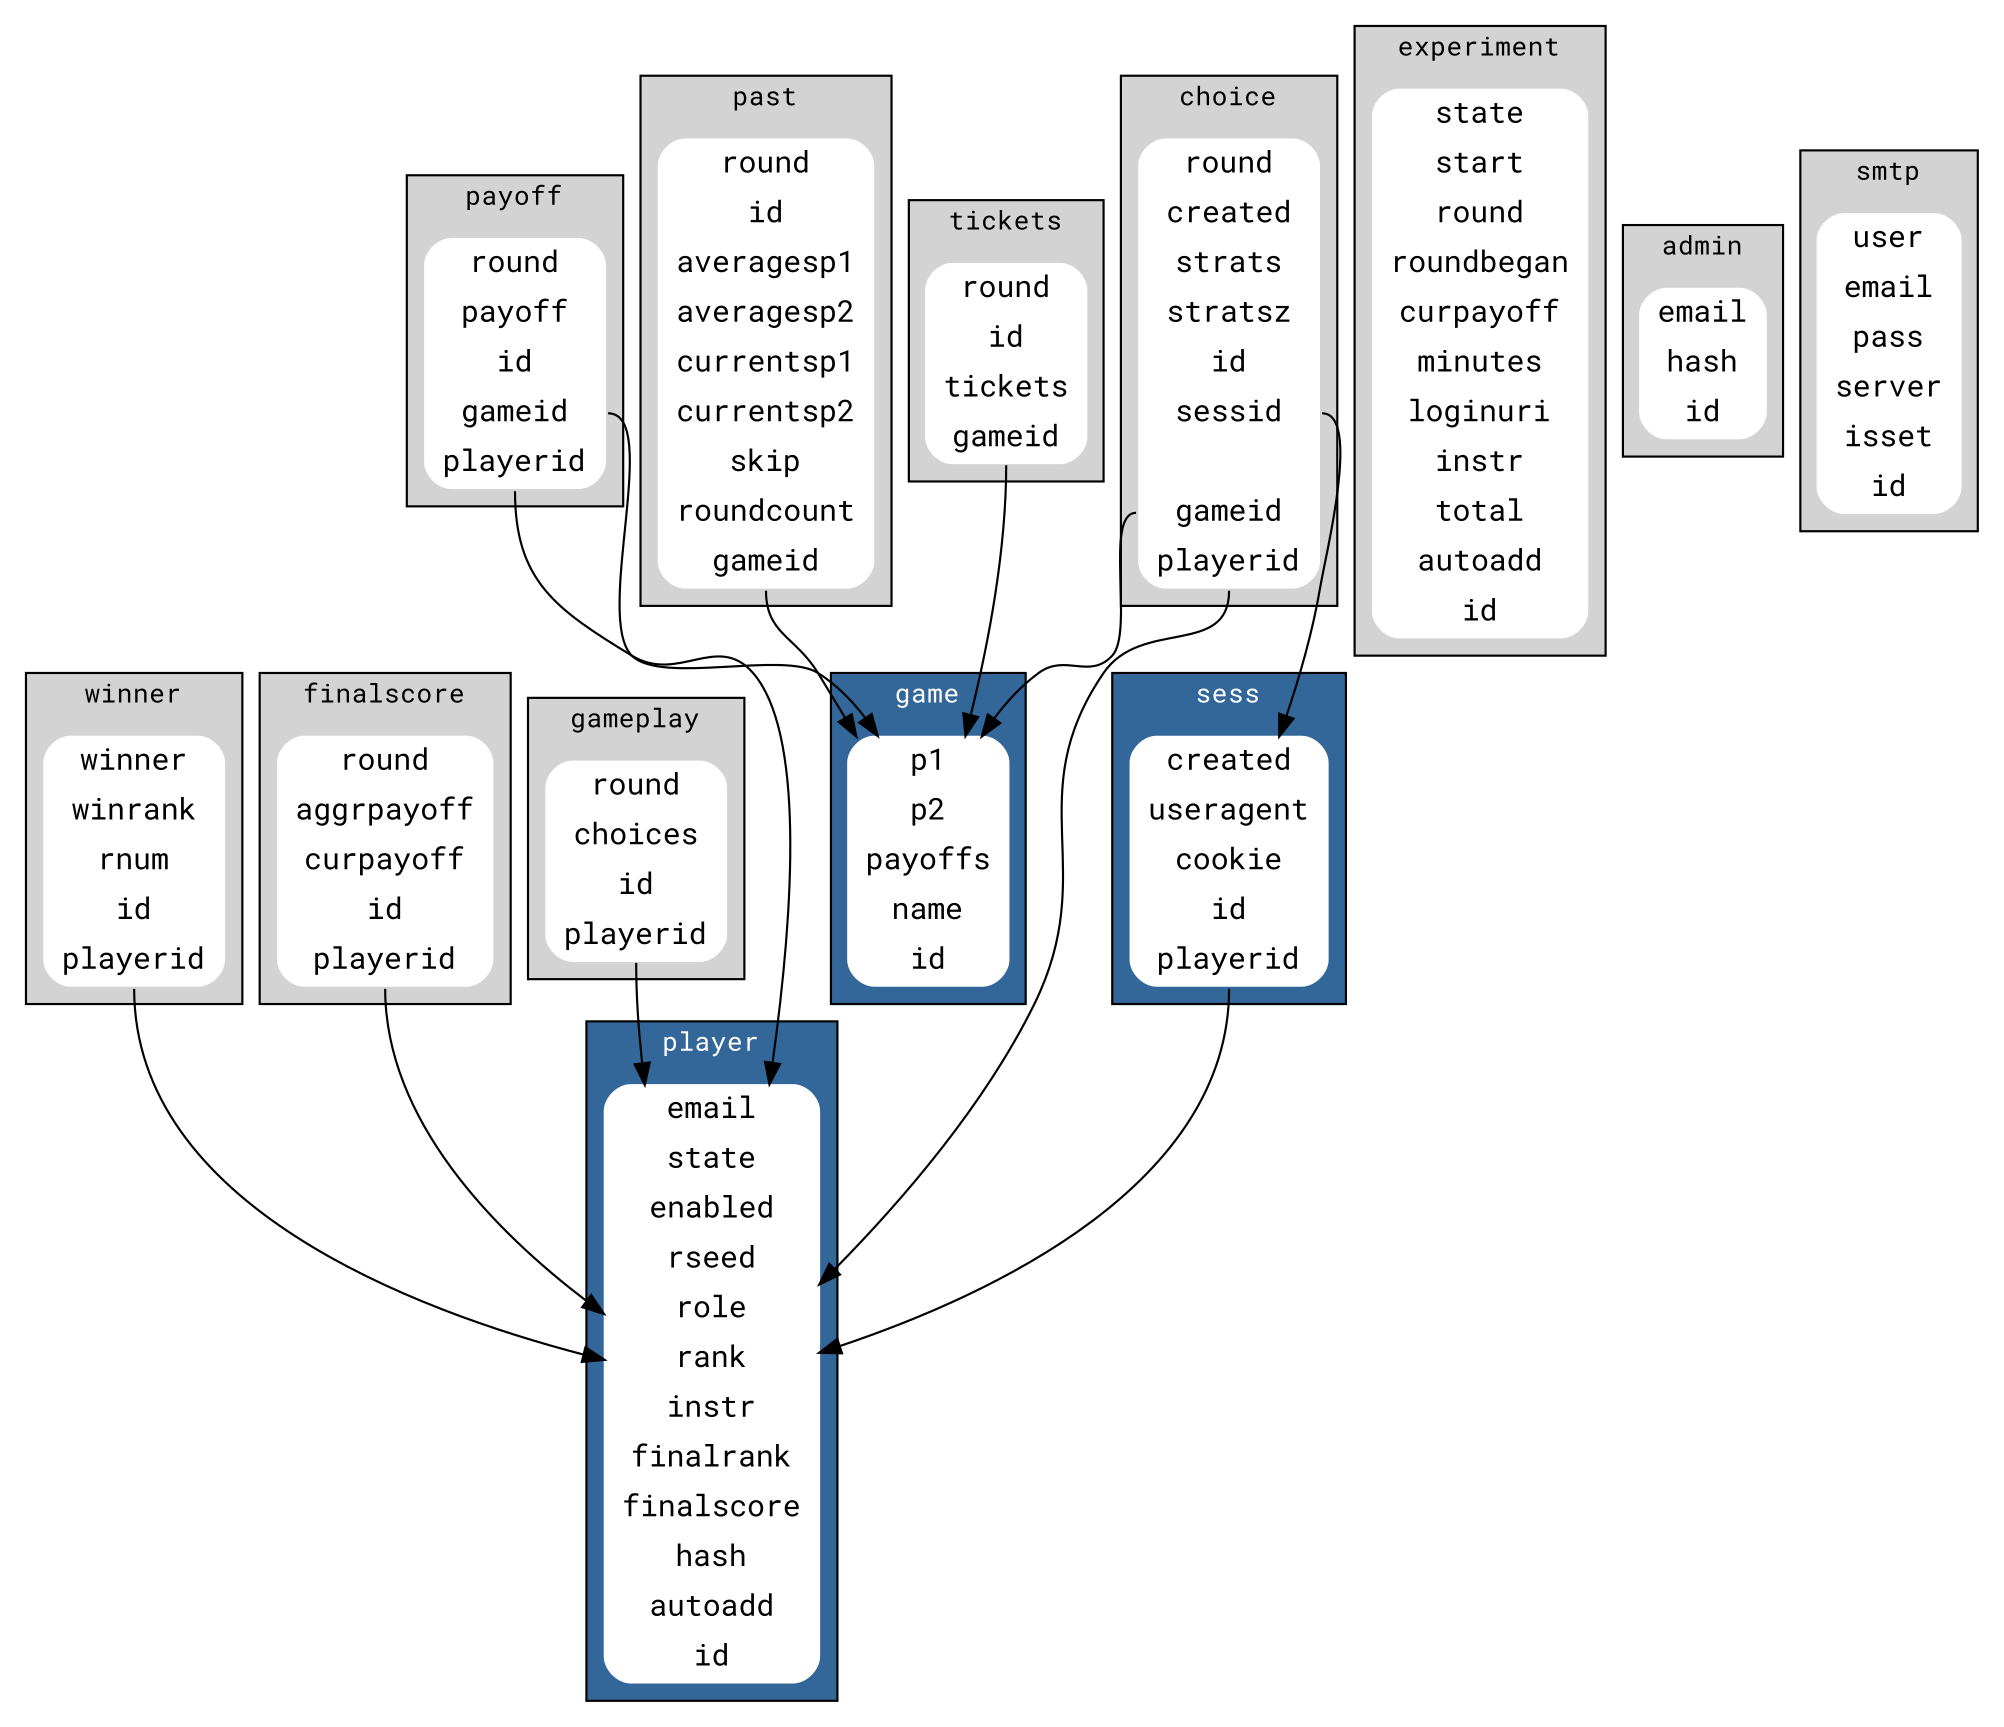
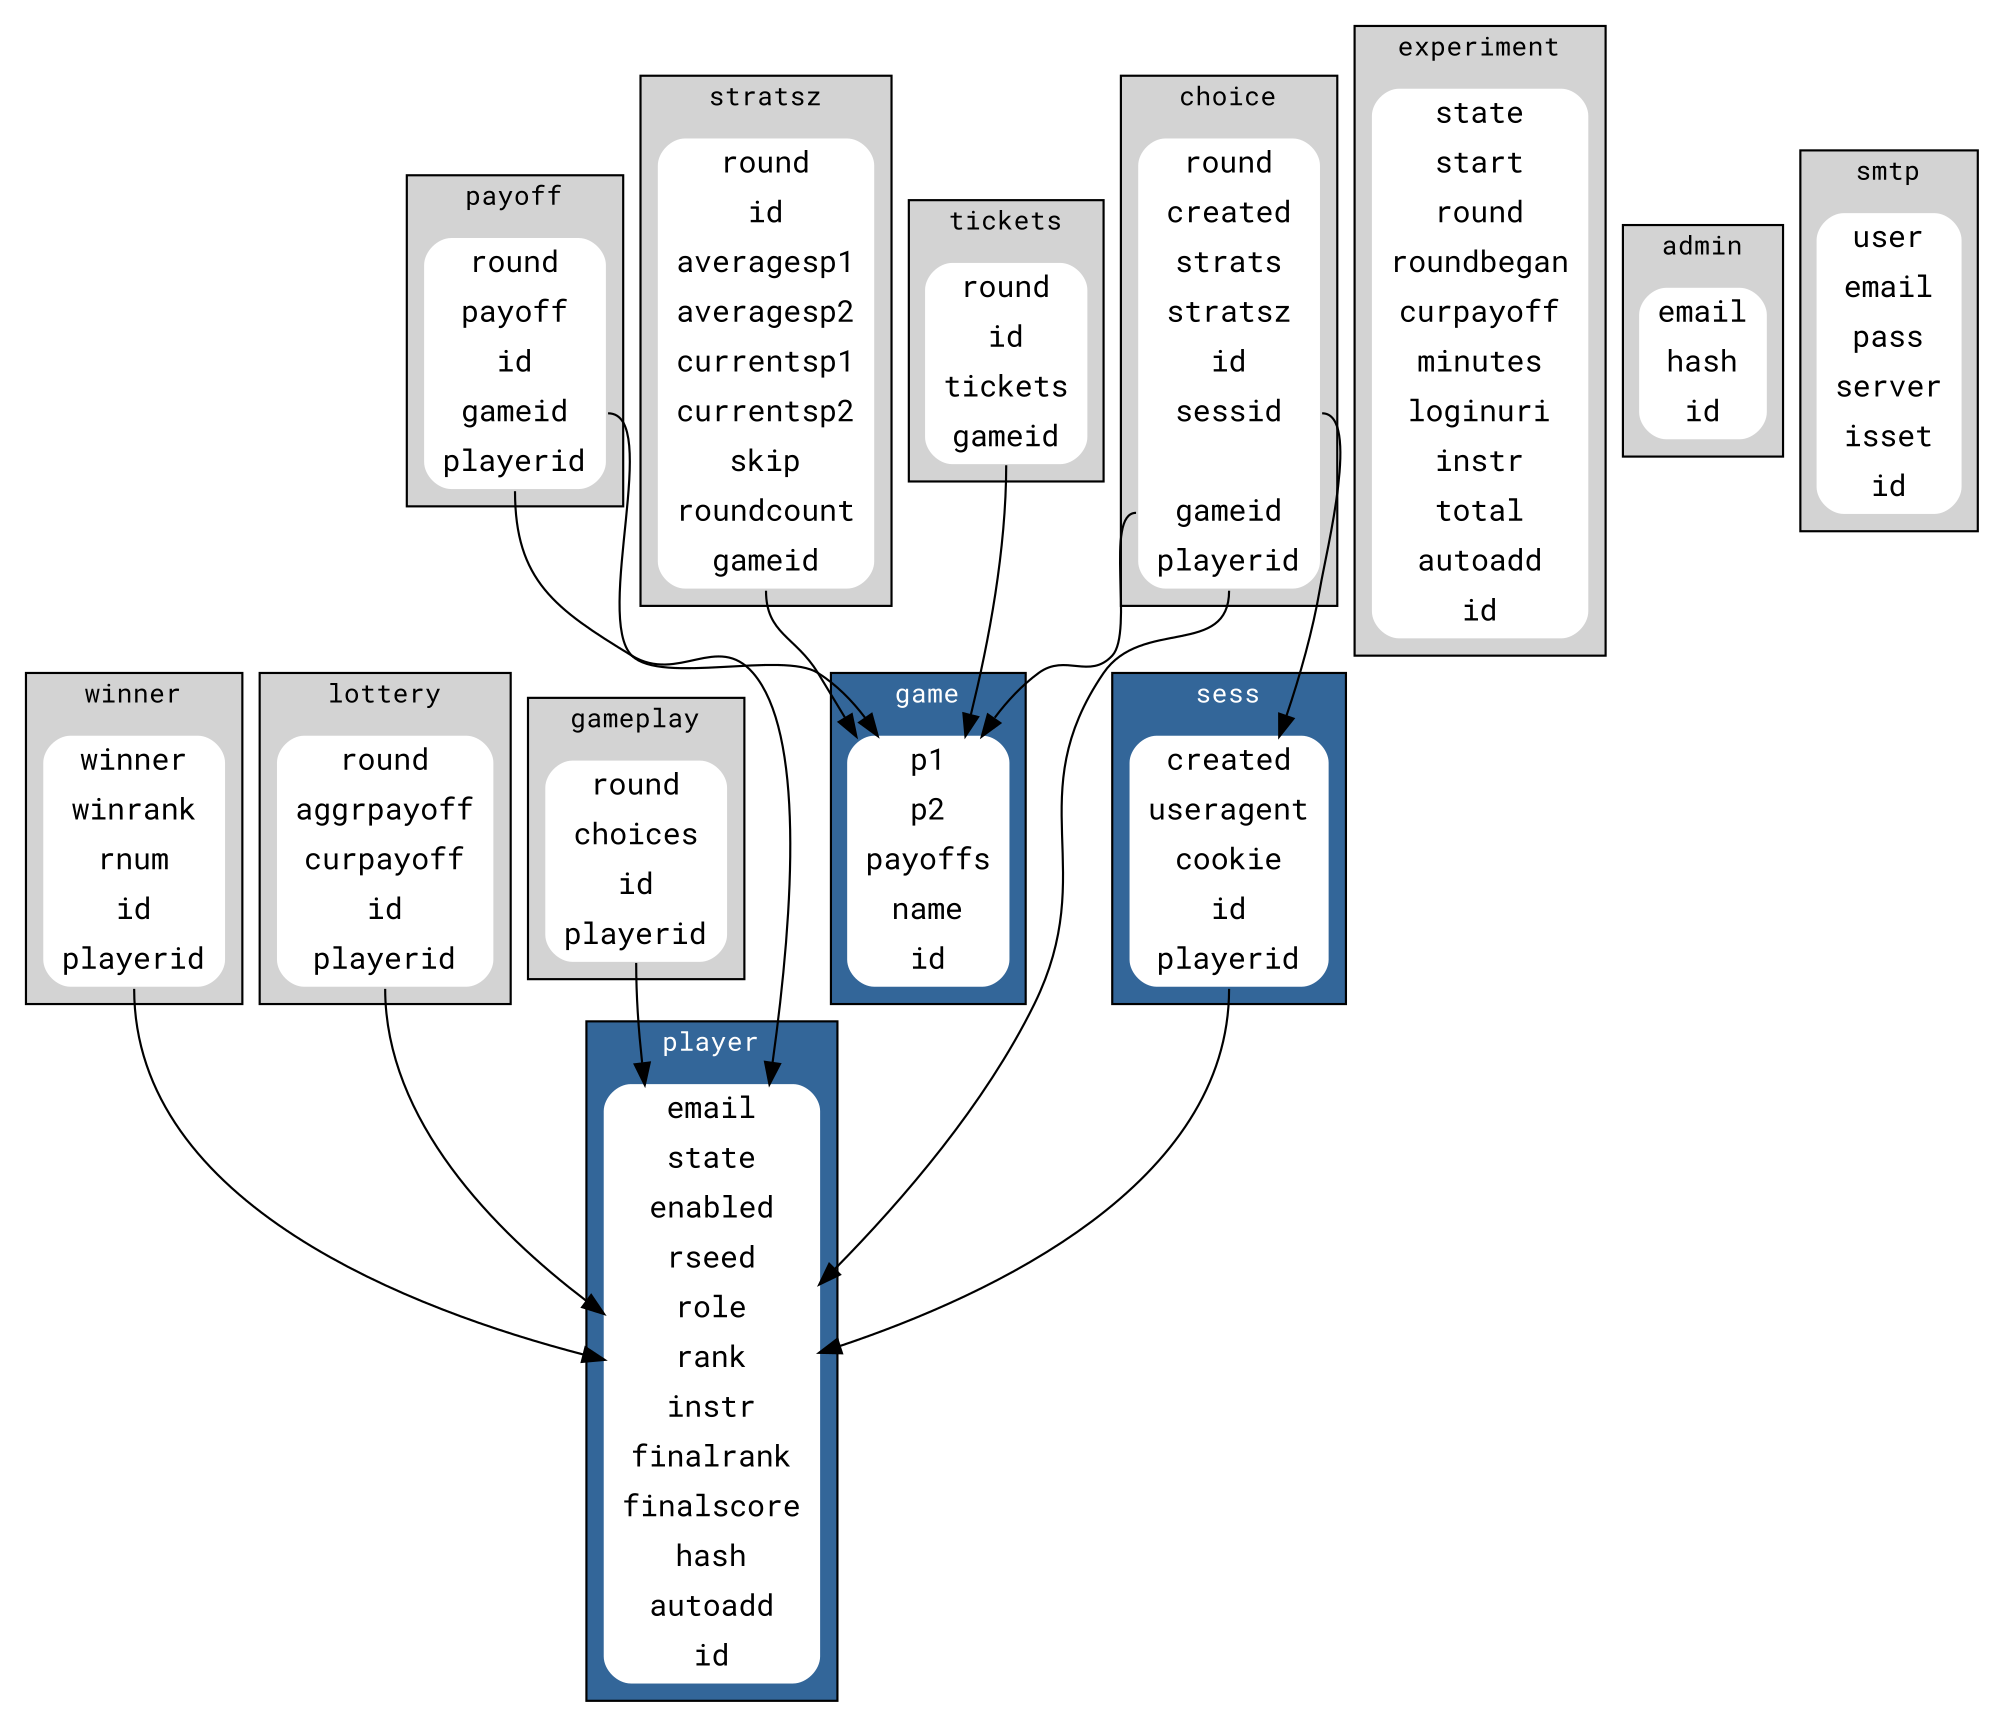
(766, 98) -> (766, 98)
(385, 696) -> (385, 696)
